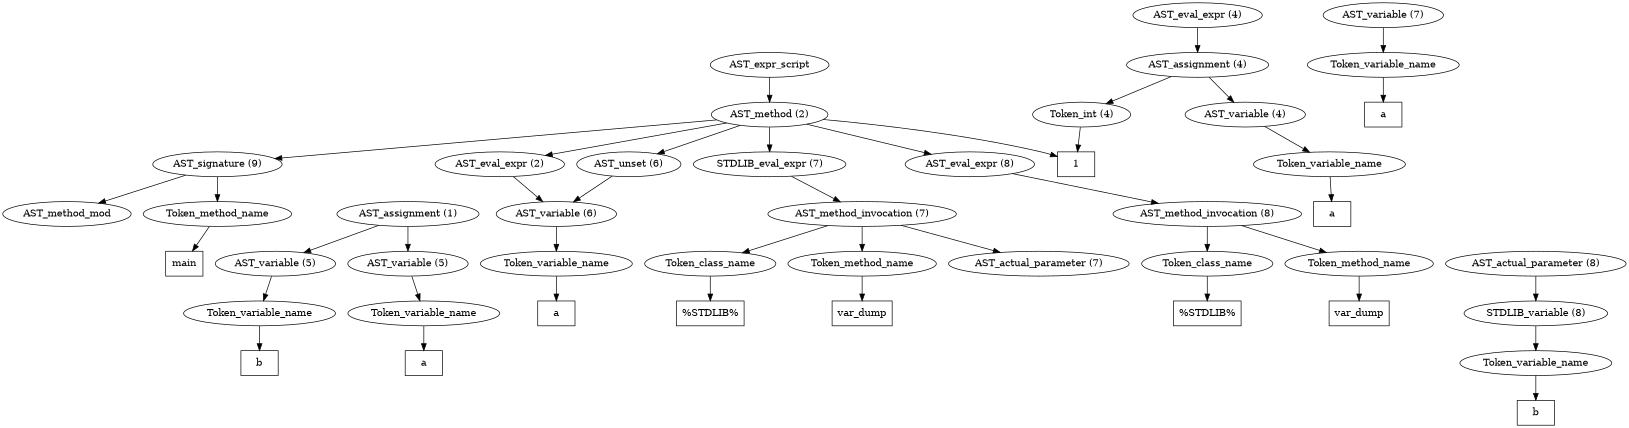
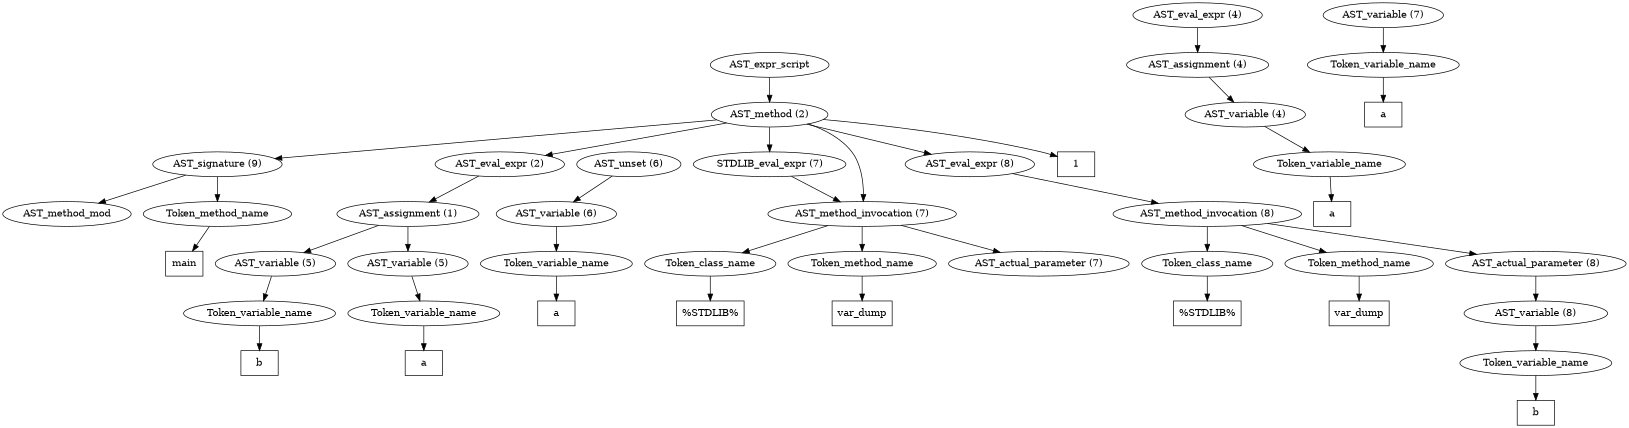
(1082, 115) -> none
(702, 138) -> (849, 149)
(525, 187) -> (457, 187)
none -> (1369, 238)
(1536, 313) -> (1536, 313)
